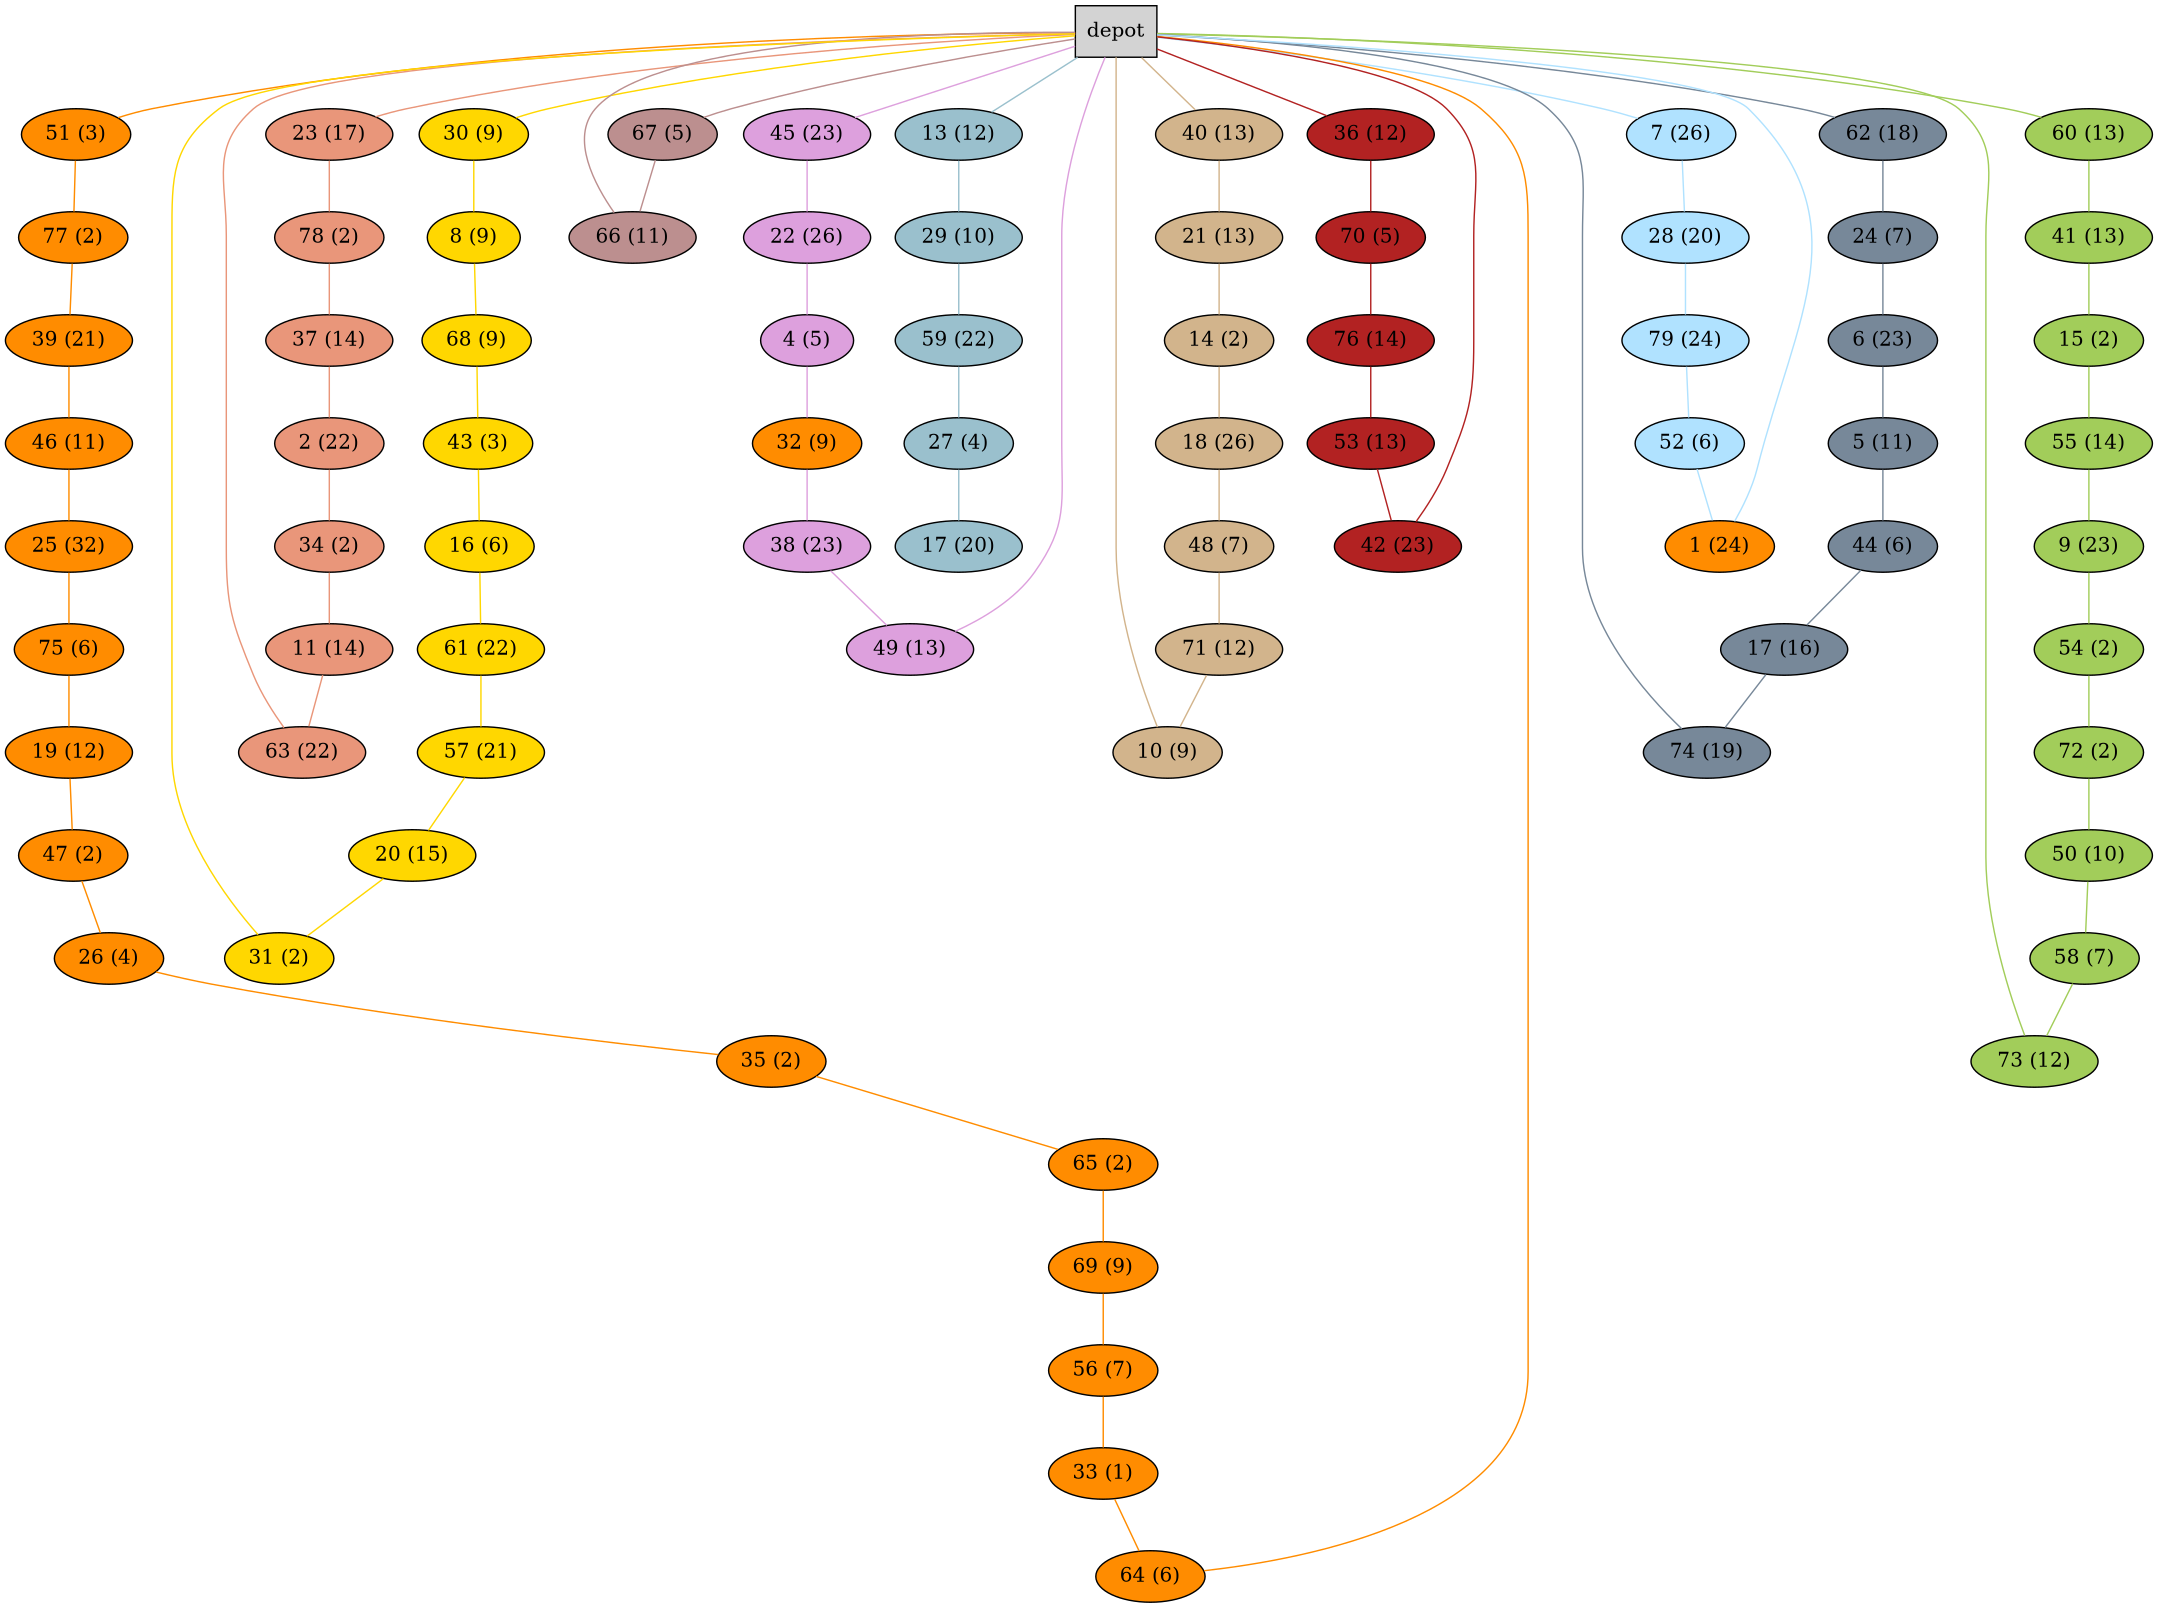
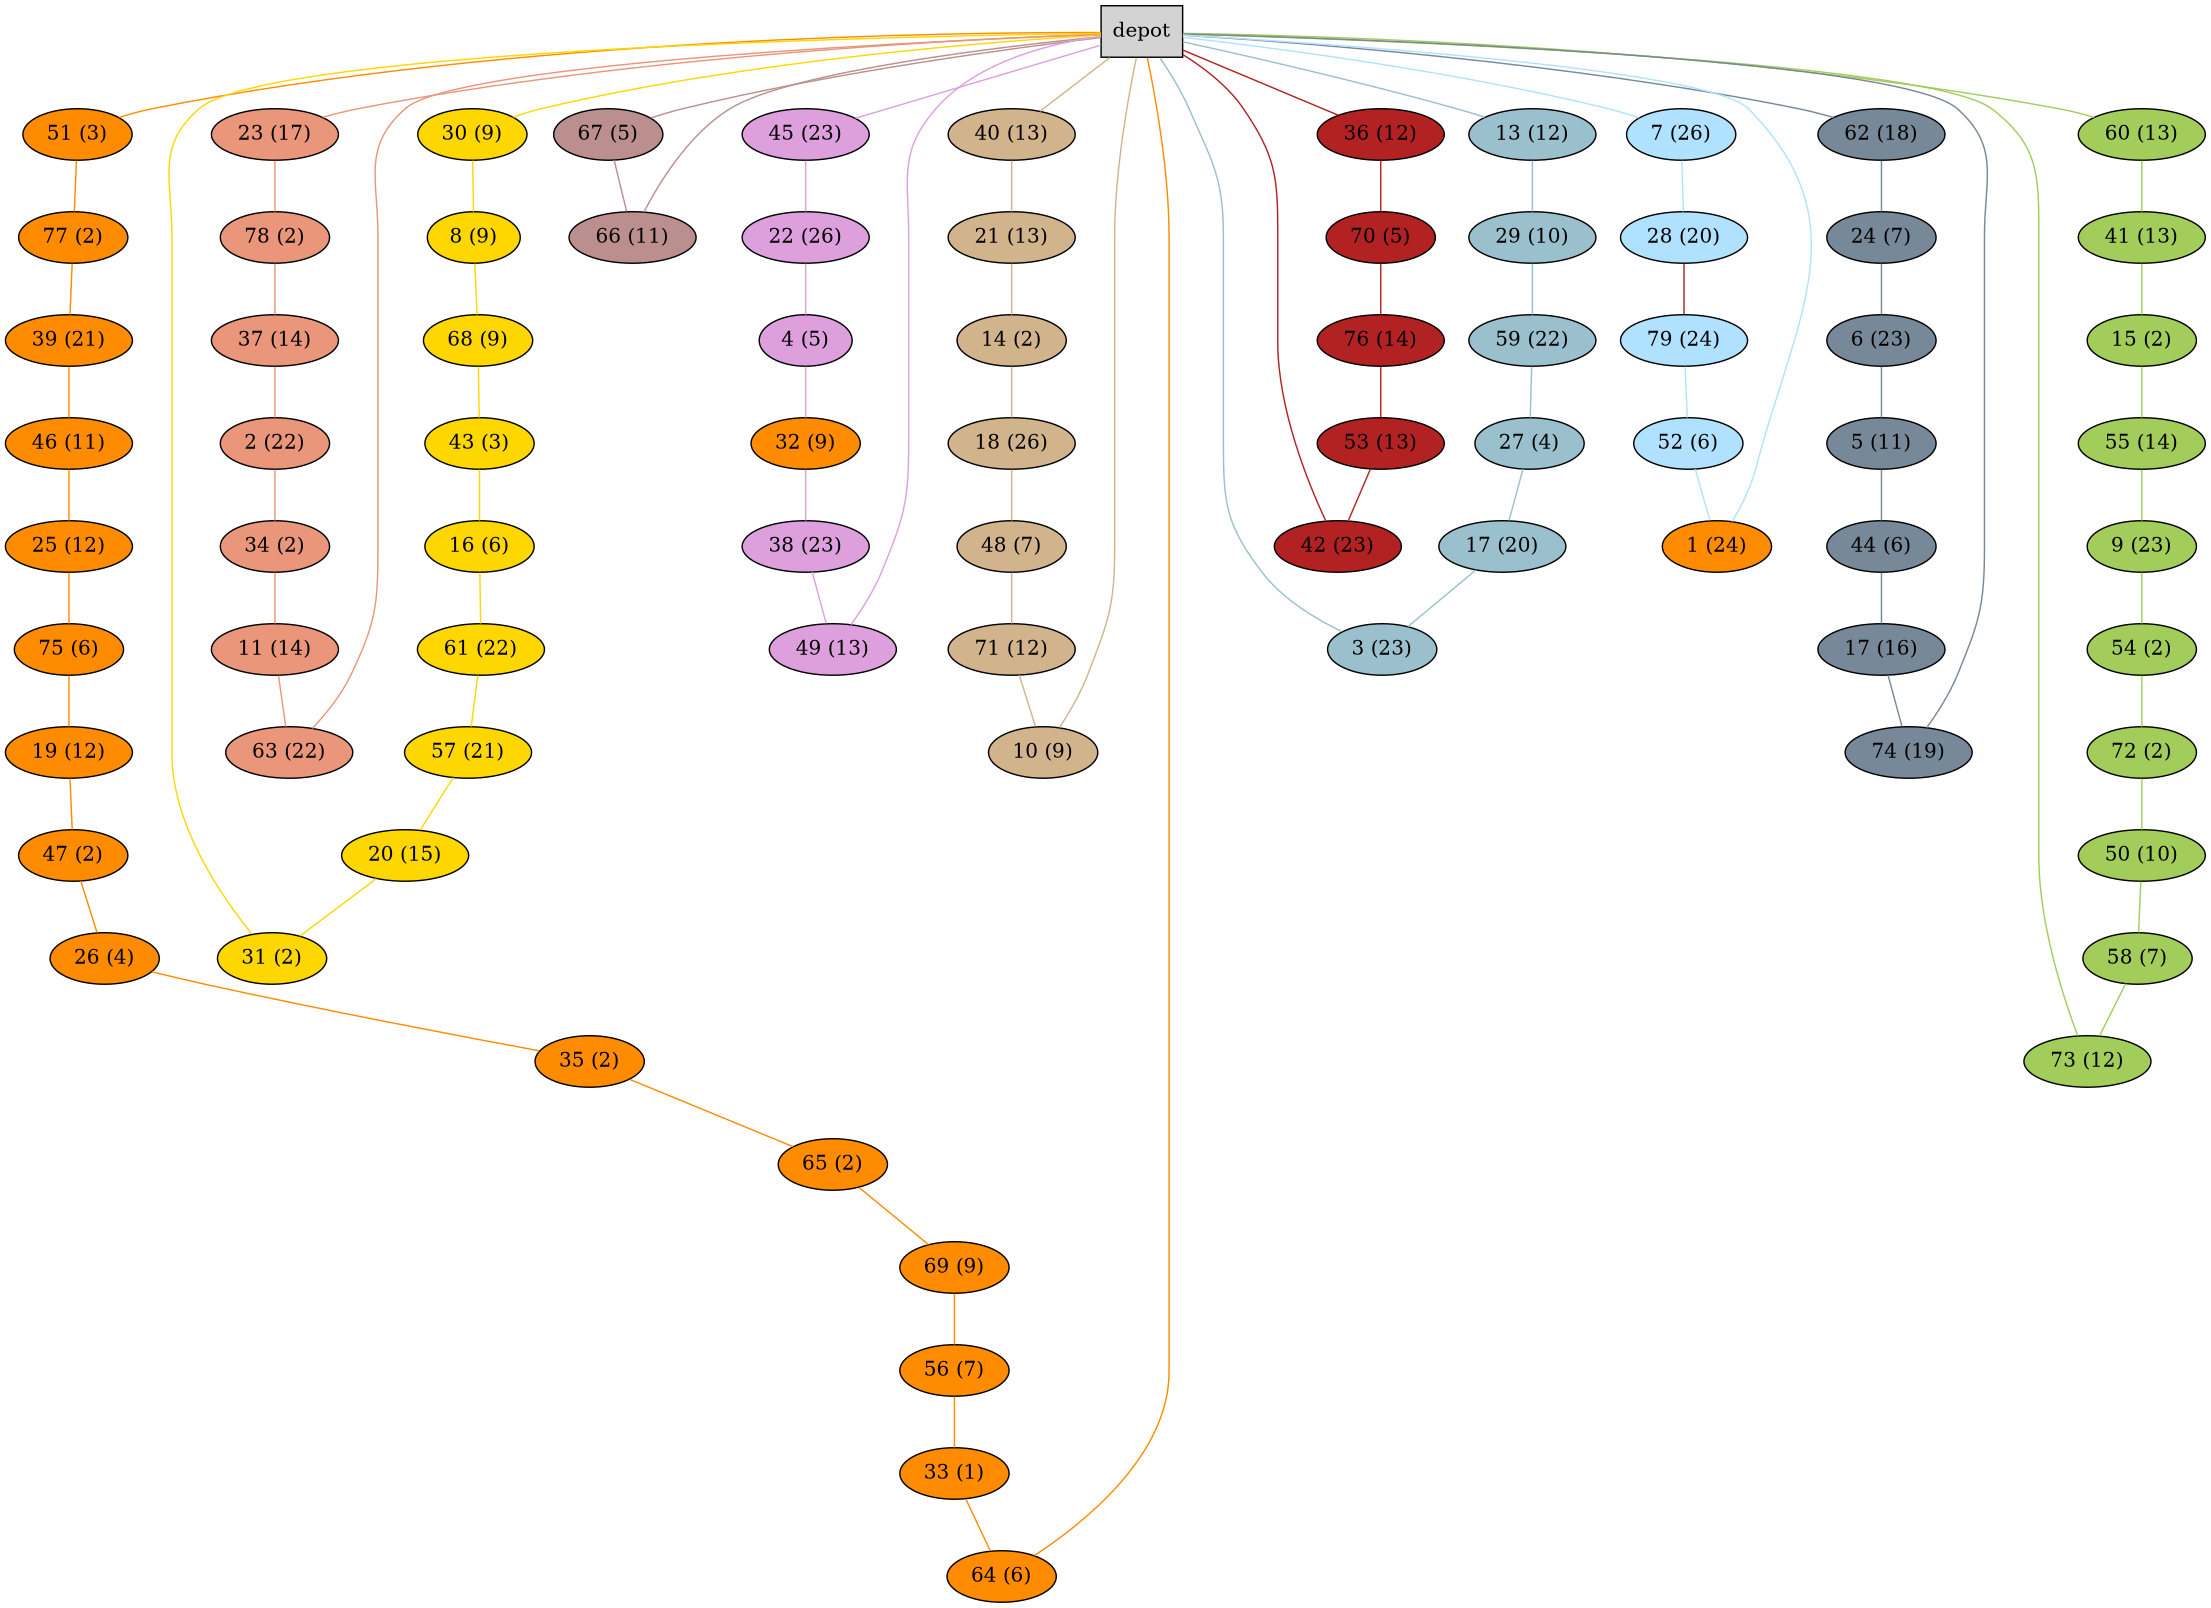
(1685, 289) -> (1684, 289)
(69, 546) -> (69, 546)
none -> (1382, 649)
